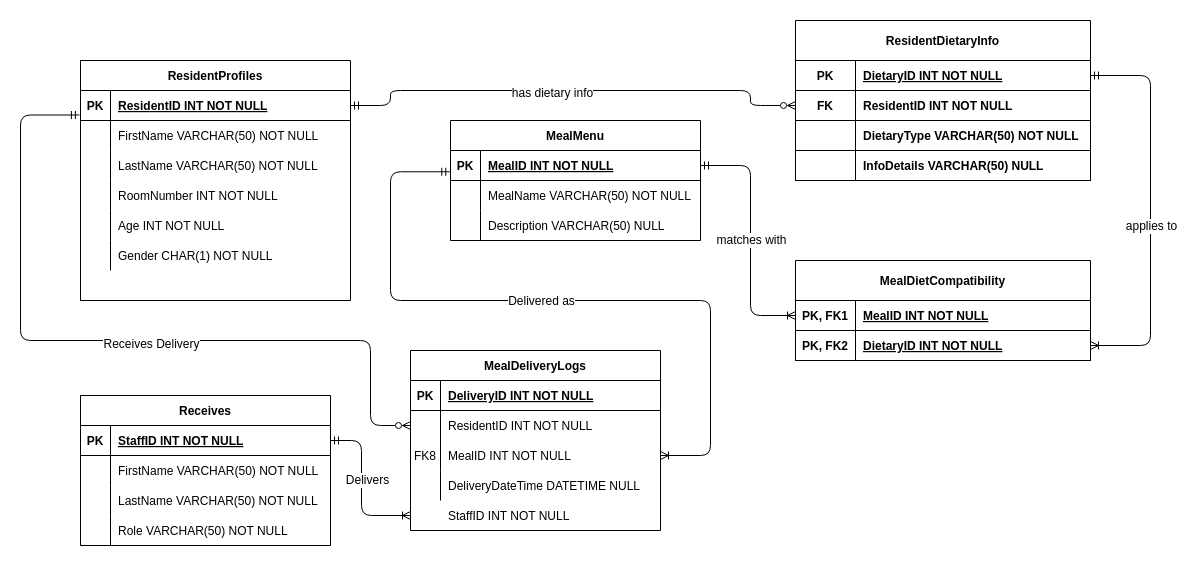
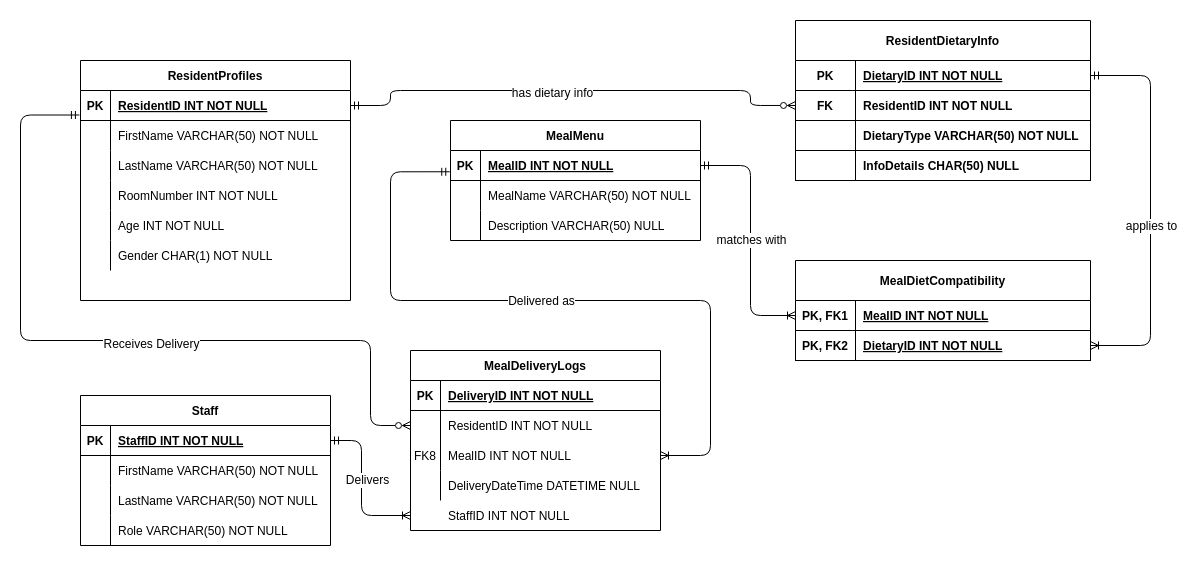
(952, 166) -> (942, 166)
(205, 411) -> (205, 411)
